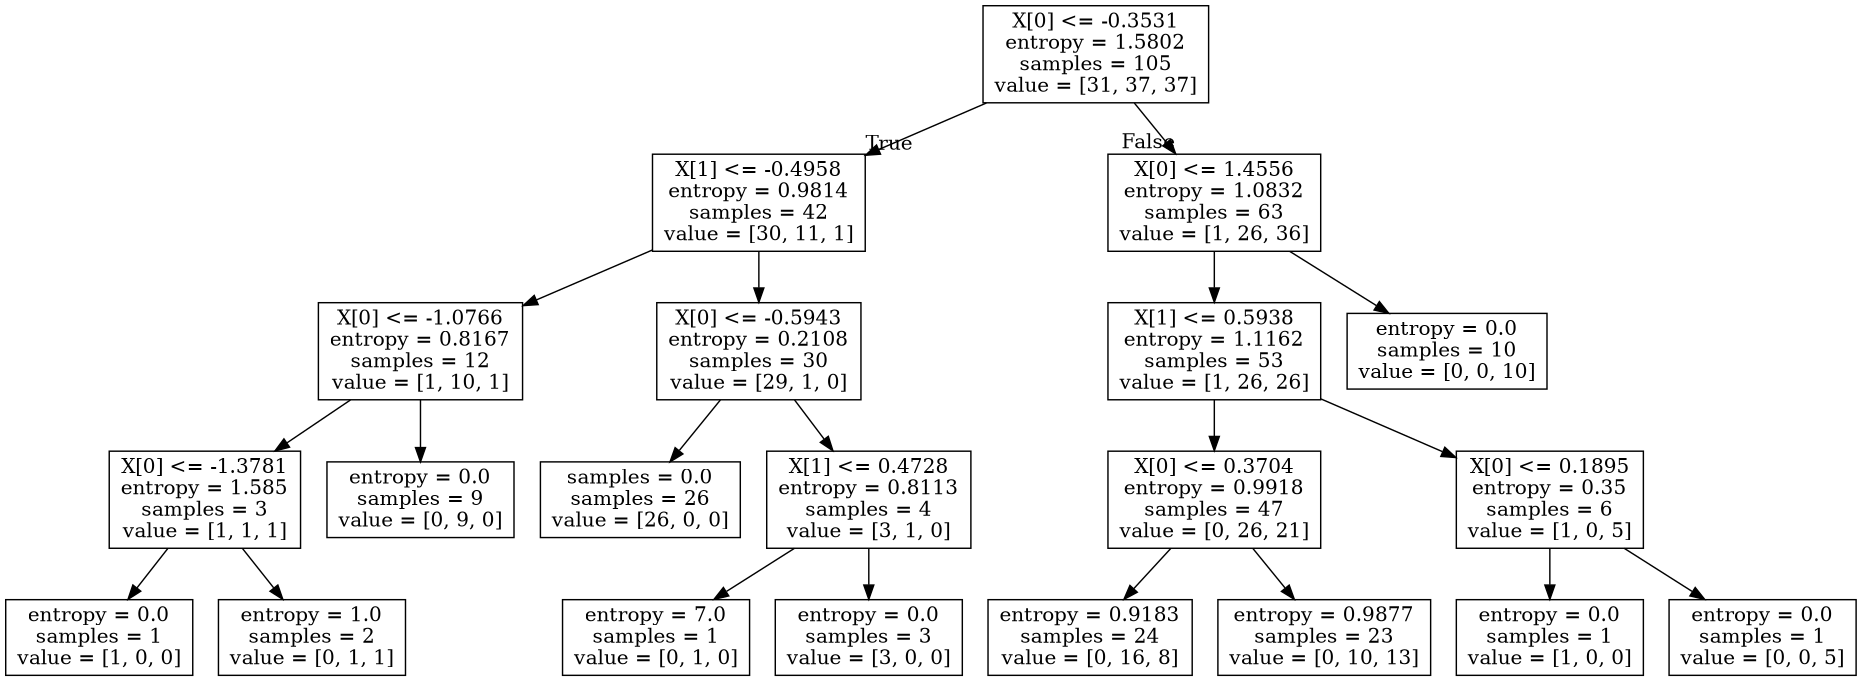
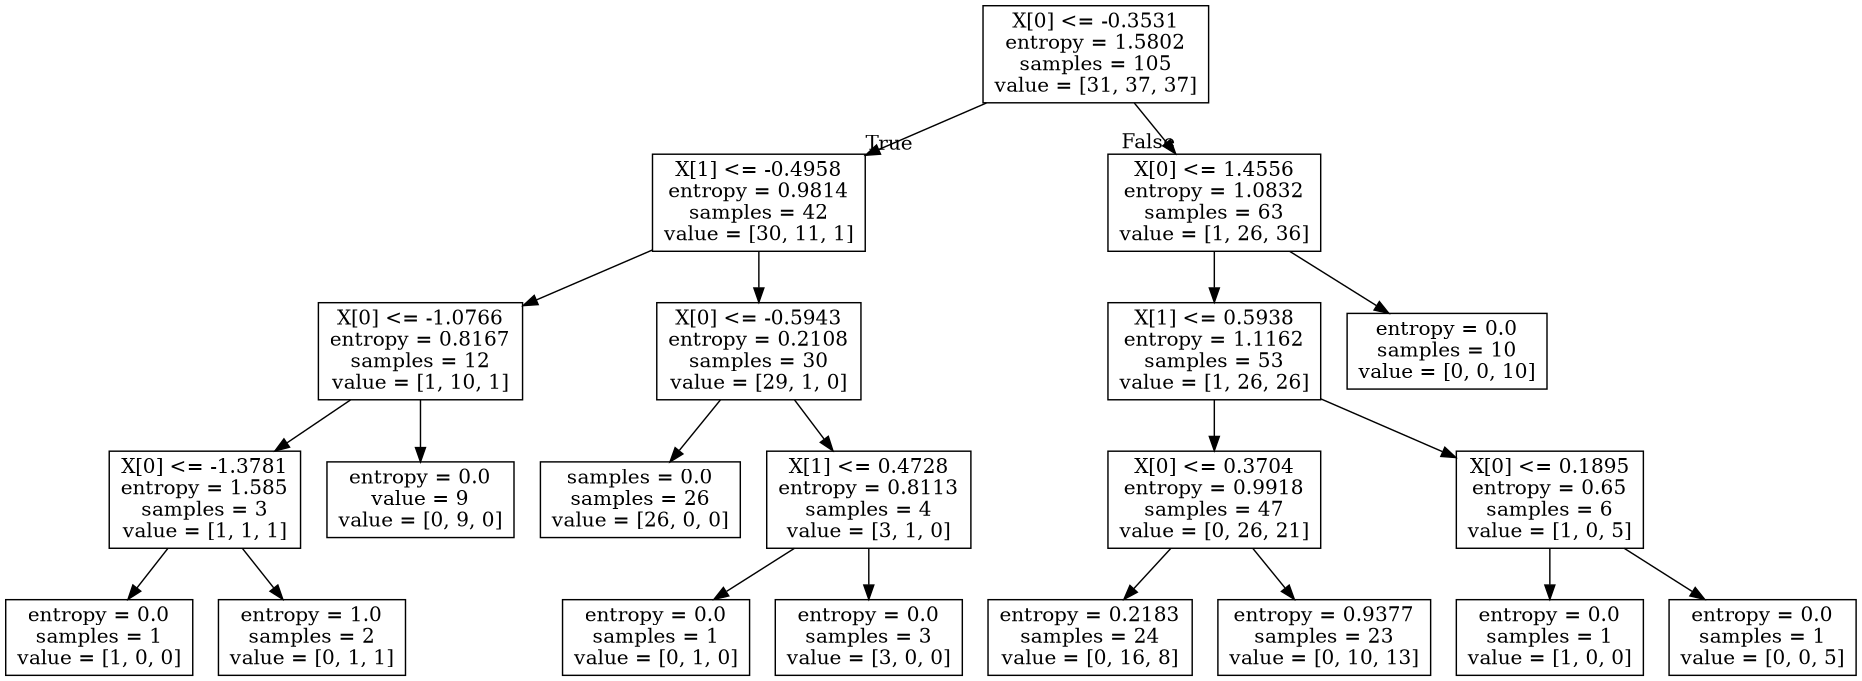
(420, 500) -> (420, 500)
(1550, 500) -> (1550, 500)
(656, 638) -> (656, 638)
(1090, 638) -> (1090, 638)
(1324, 638) -> (1324, 638)
